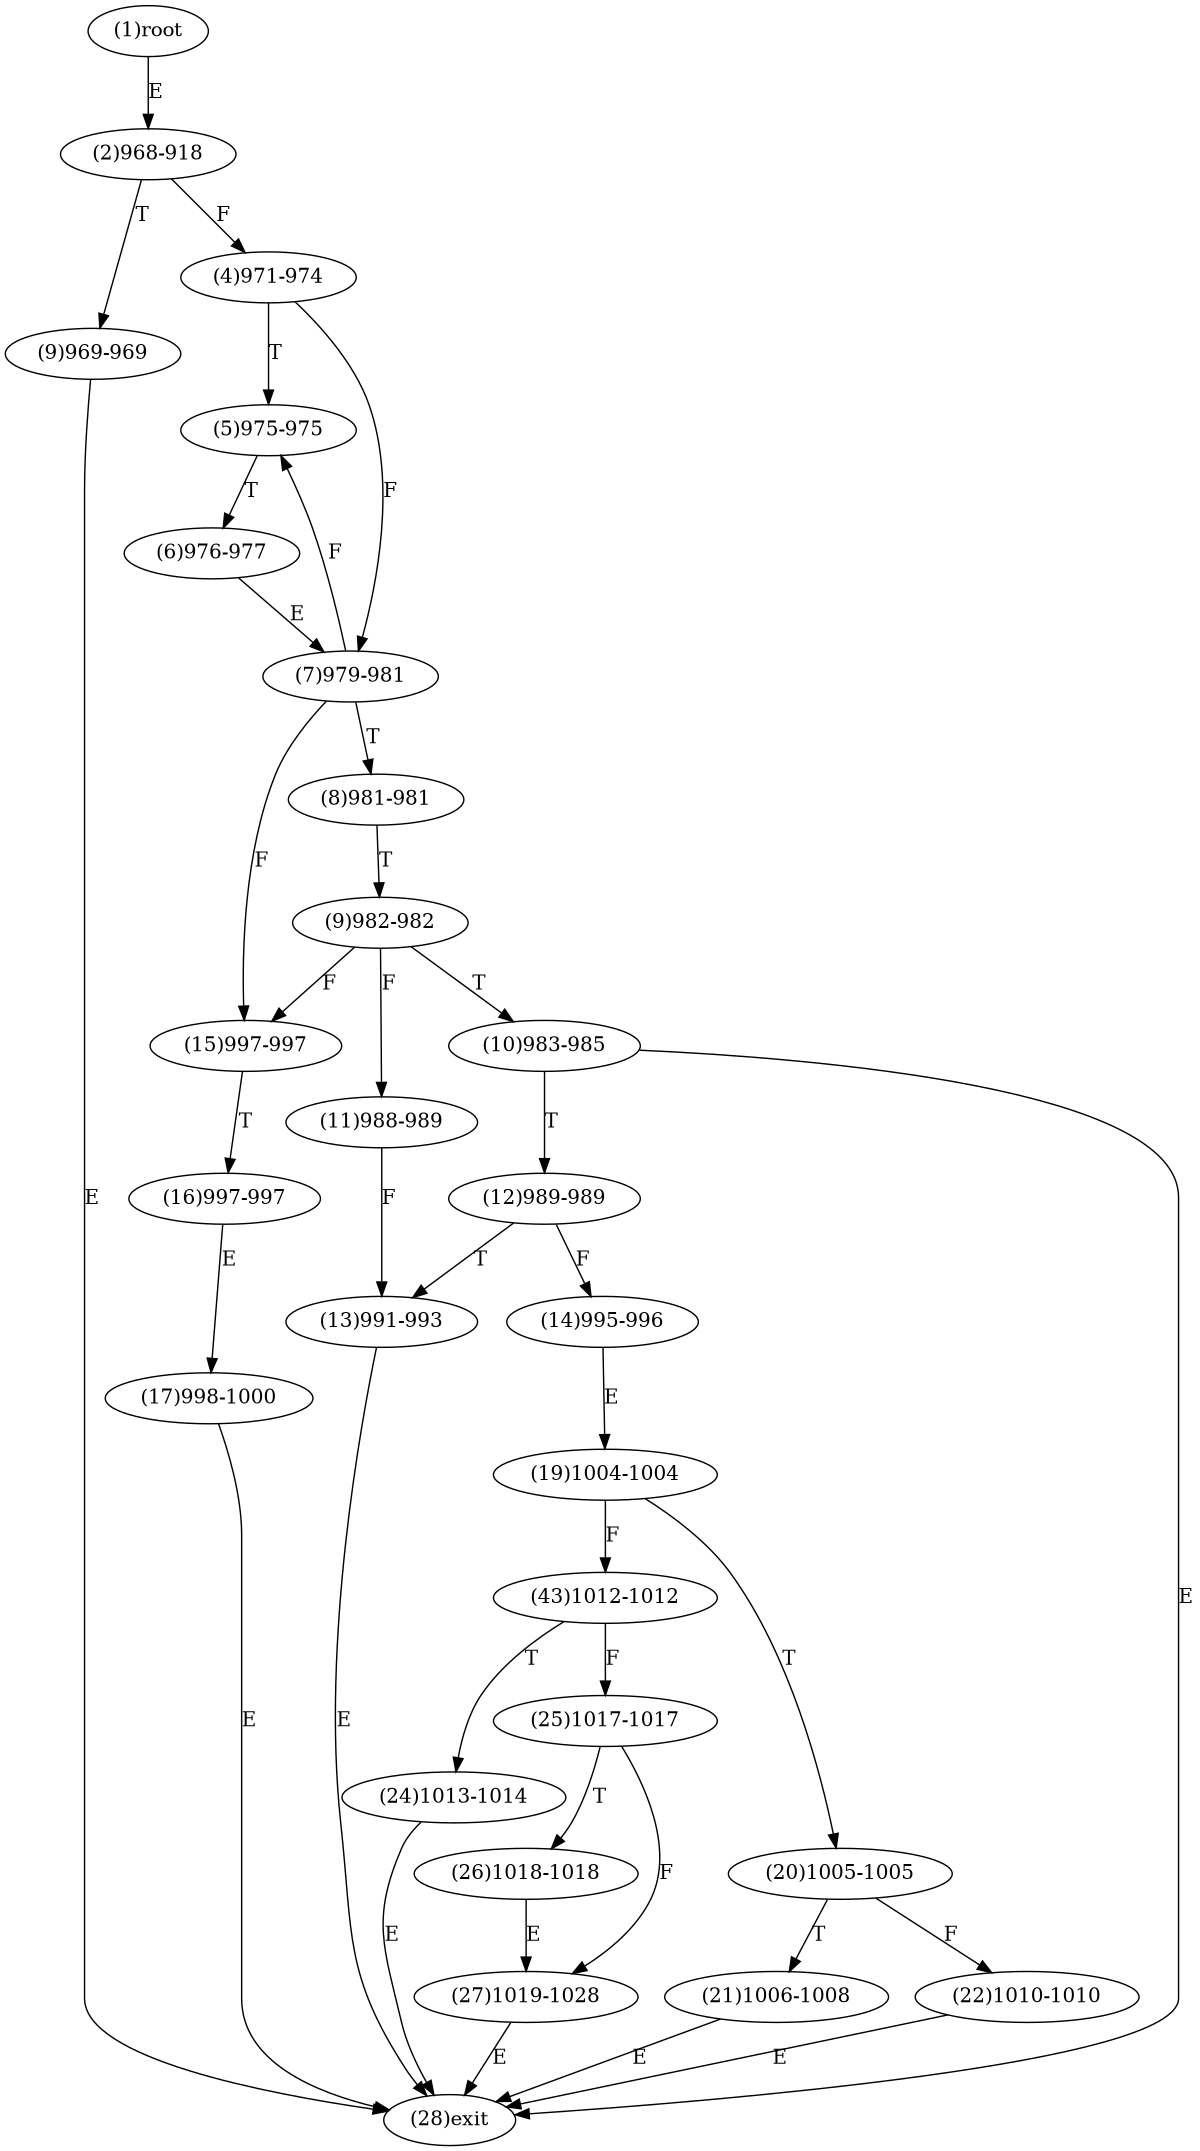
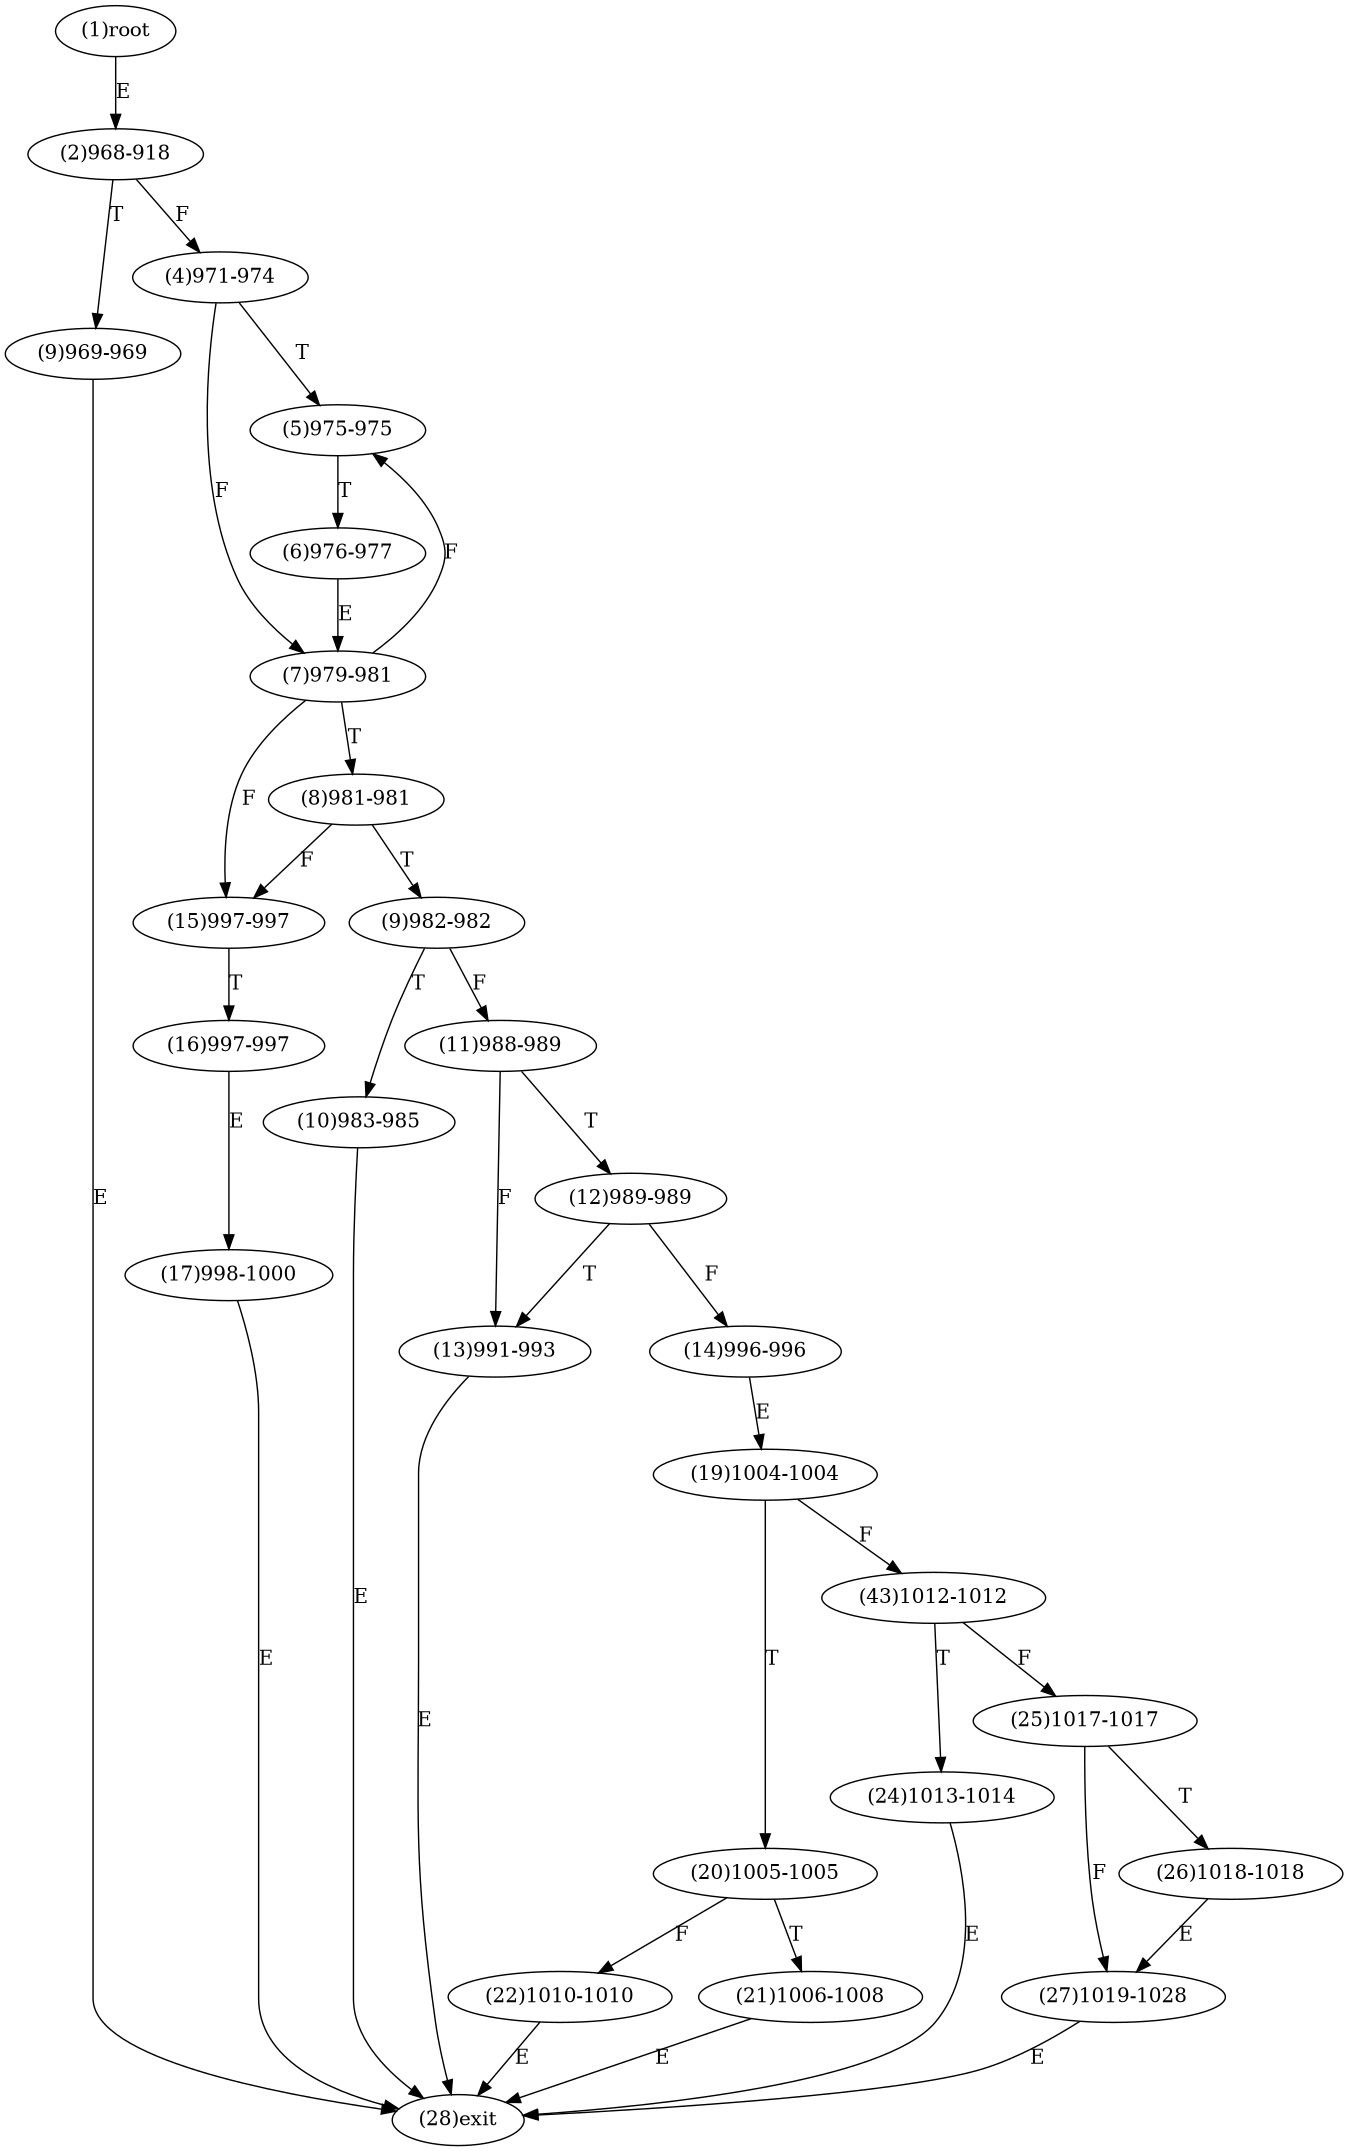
(318, 980) -> (298, 856)
(545, 1115) -> (561, 1117)
(603, 1322) -> (745, 1352)
